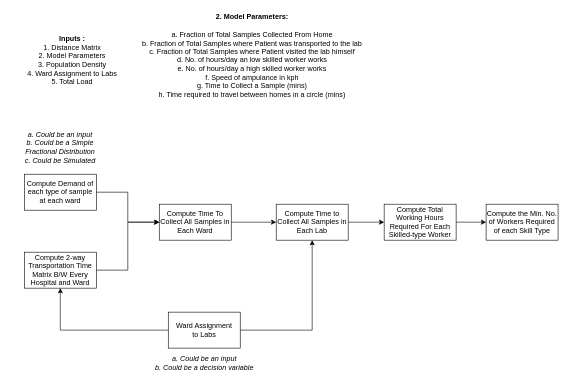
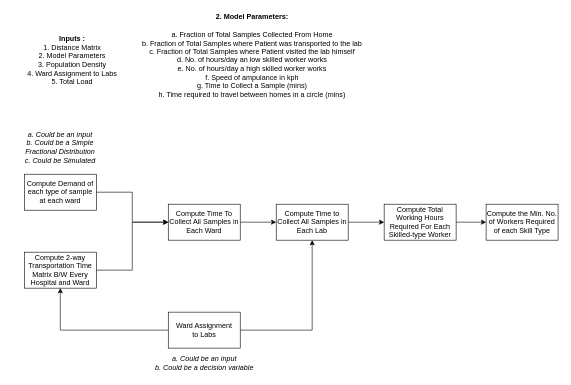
(195, 222) -> (204, 222)
